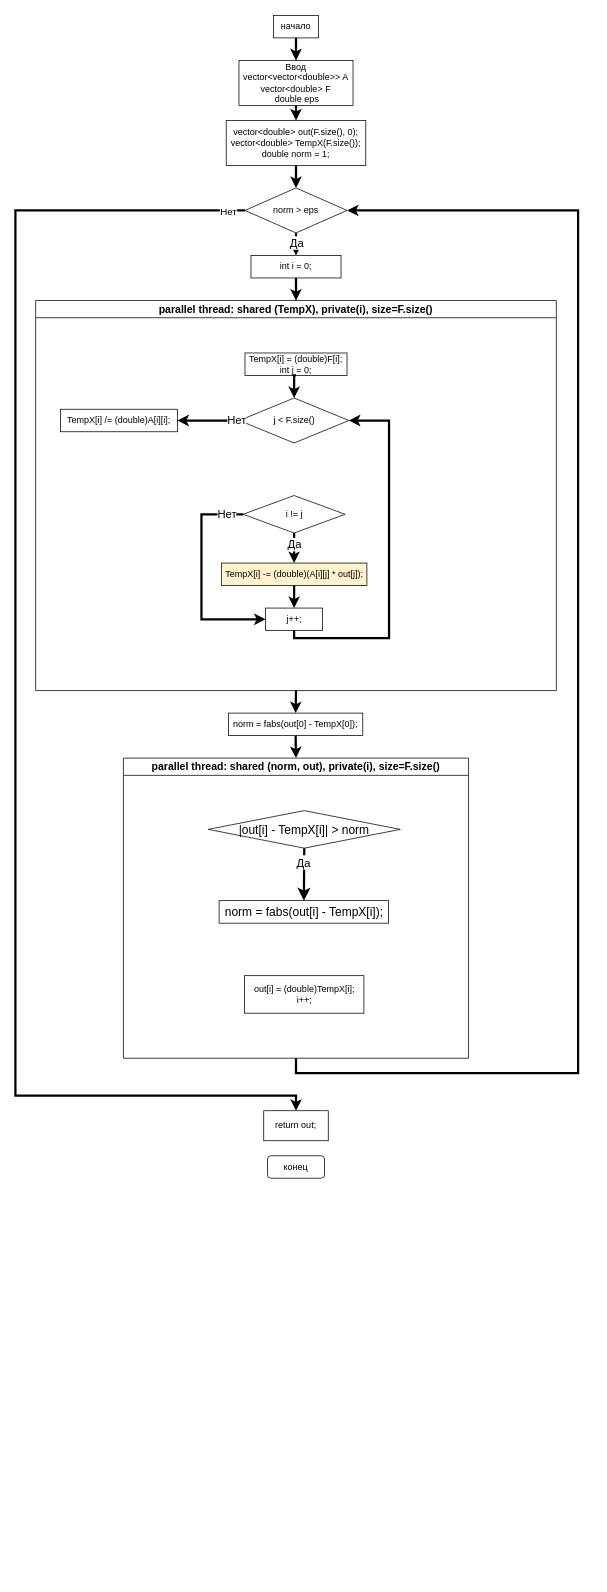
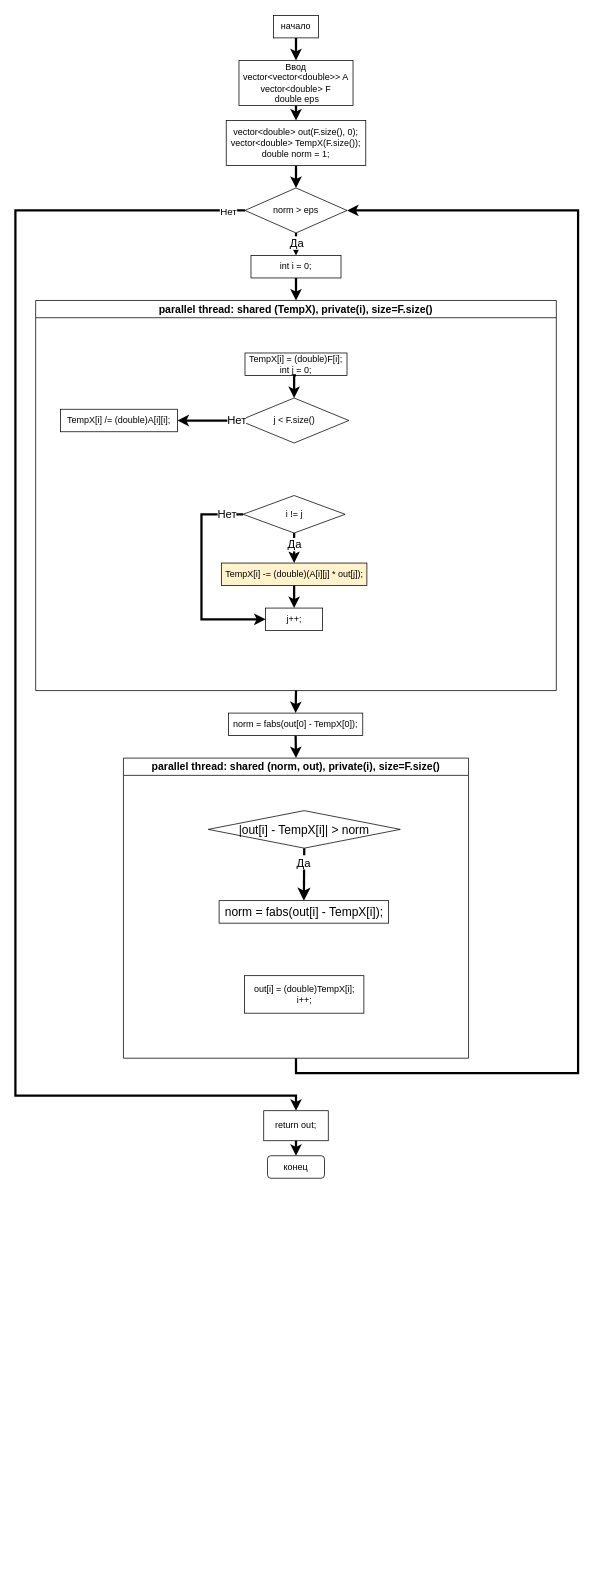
(389, 564) -> none
none -> (296, 1144)
